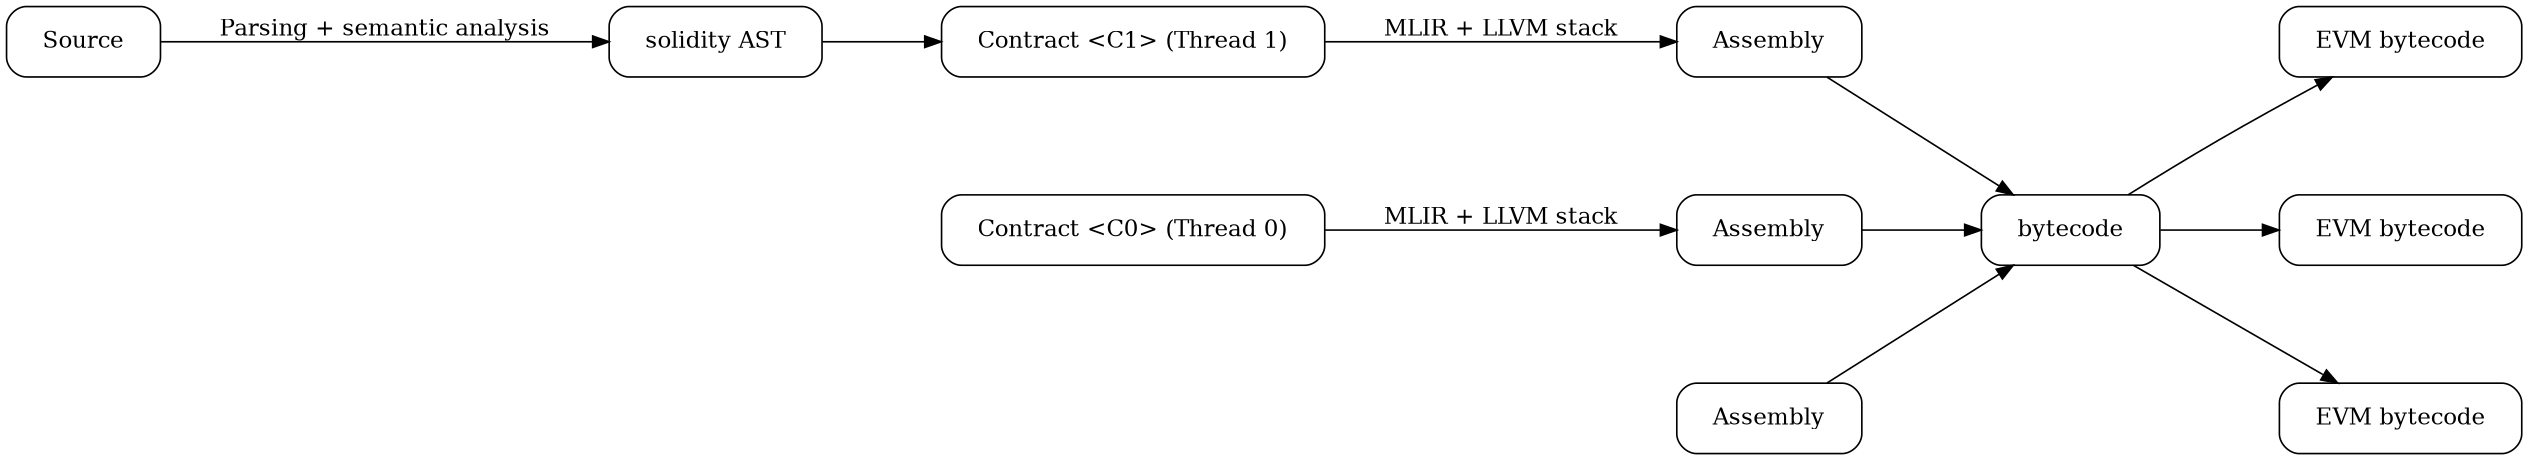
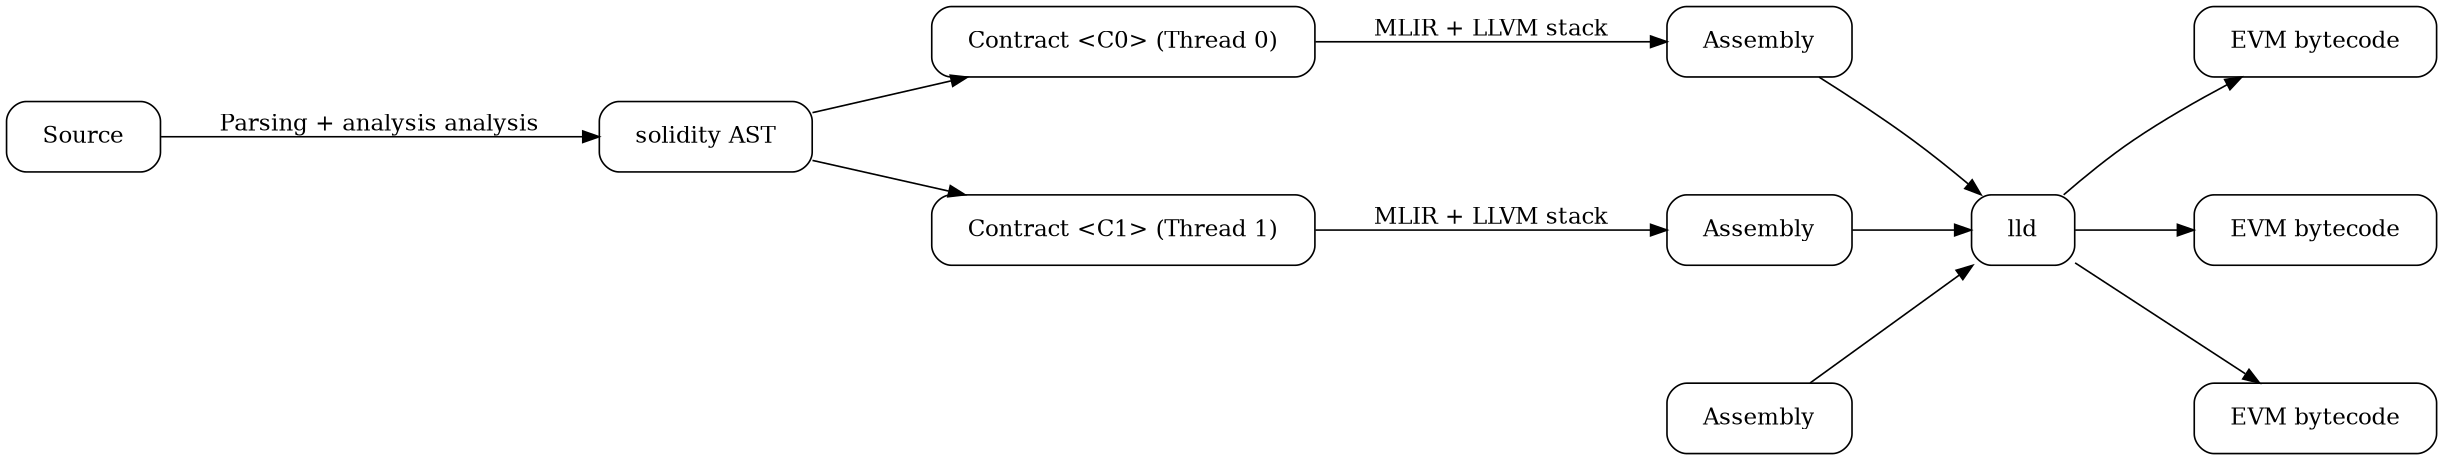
(385, 29) -> (380, 124)
none -> (882, 97)
(2071, 230) -> (2023, 230)
